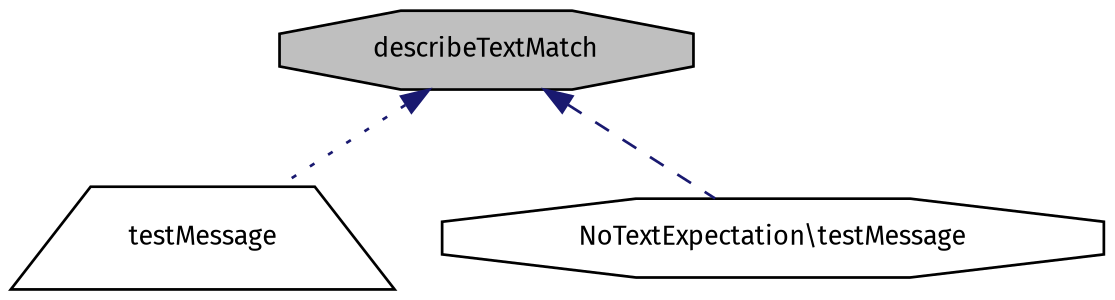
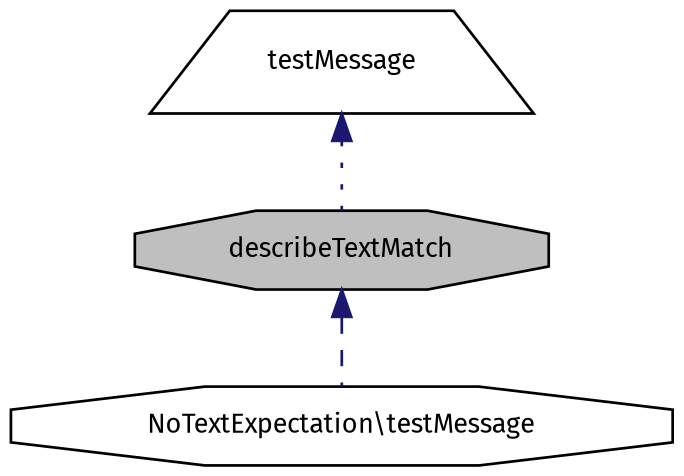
(342, 146) -> (342, 176)
